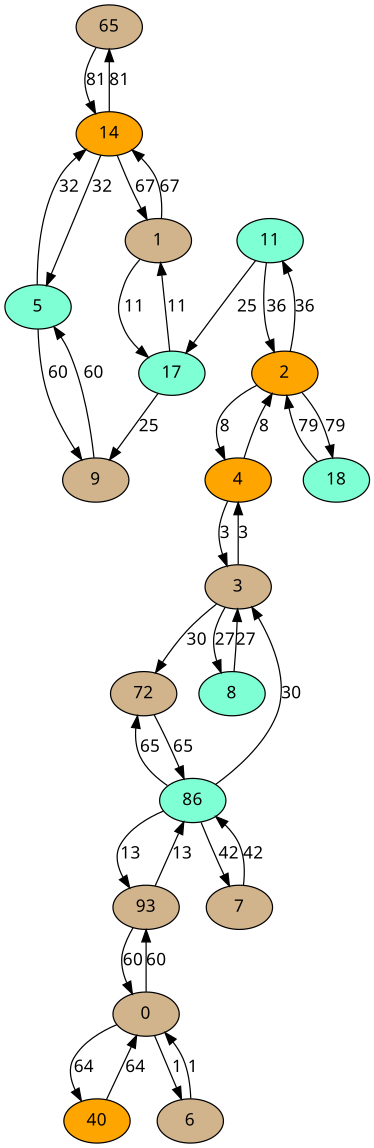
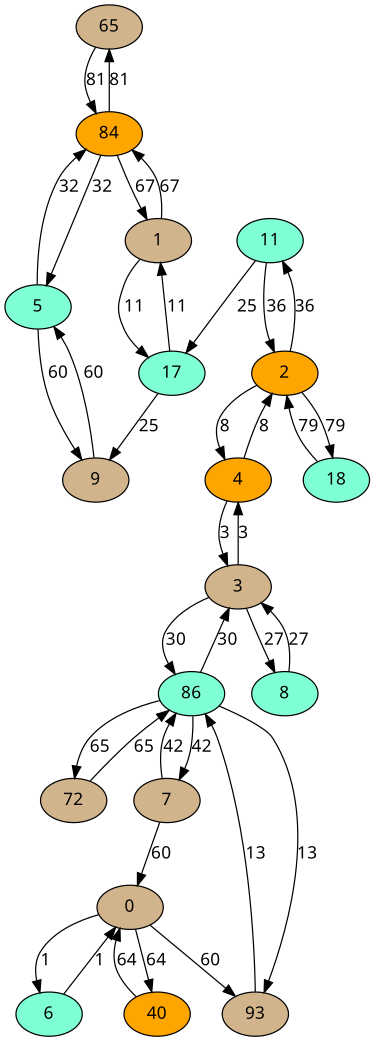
(109, 134) -> (109, 134)
(187, 631) -> (172, 622)
(122, 955) -> (151, 848)
(190, 1121) -> (49, 1014)
